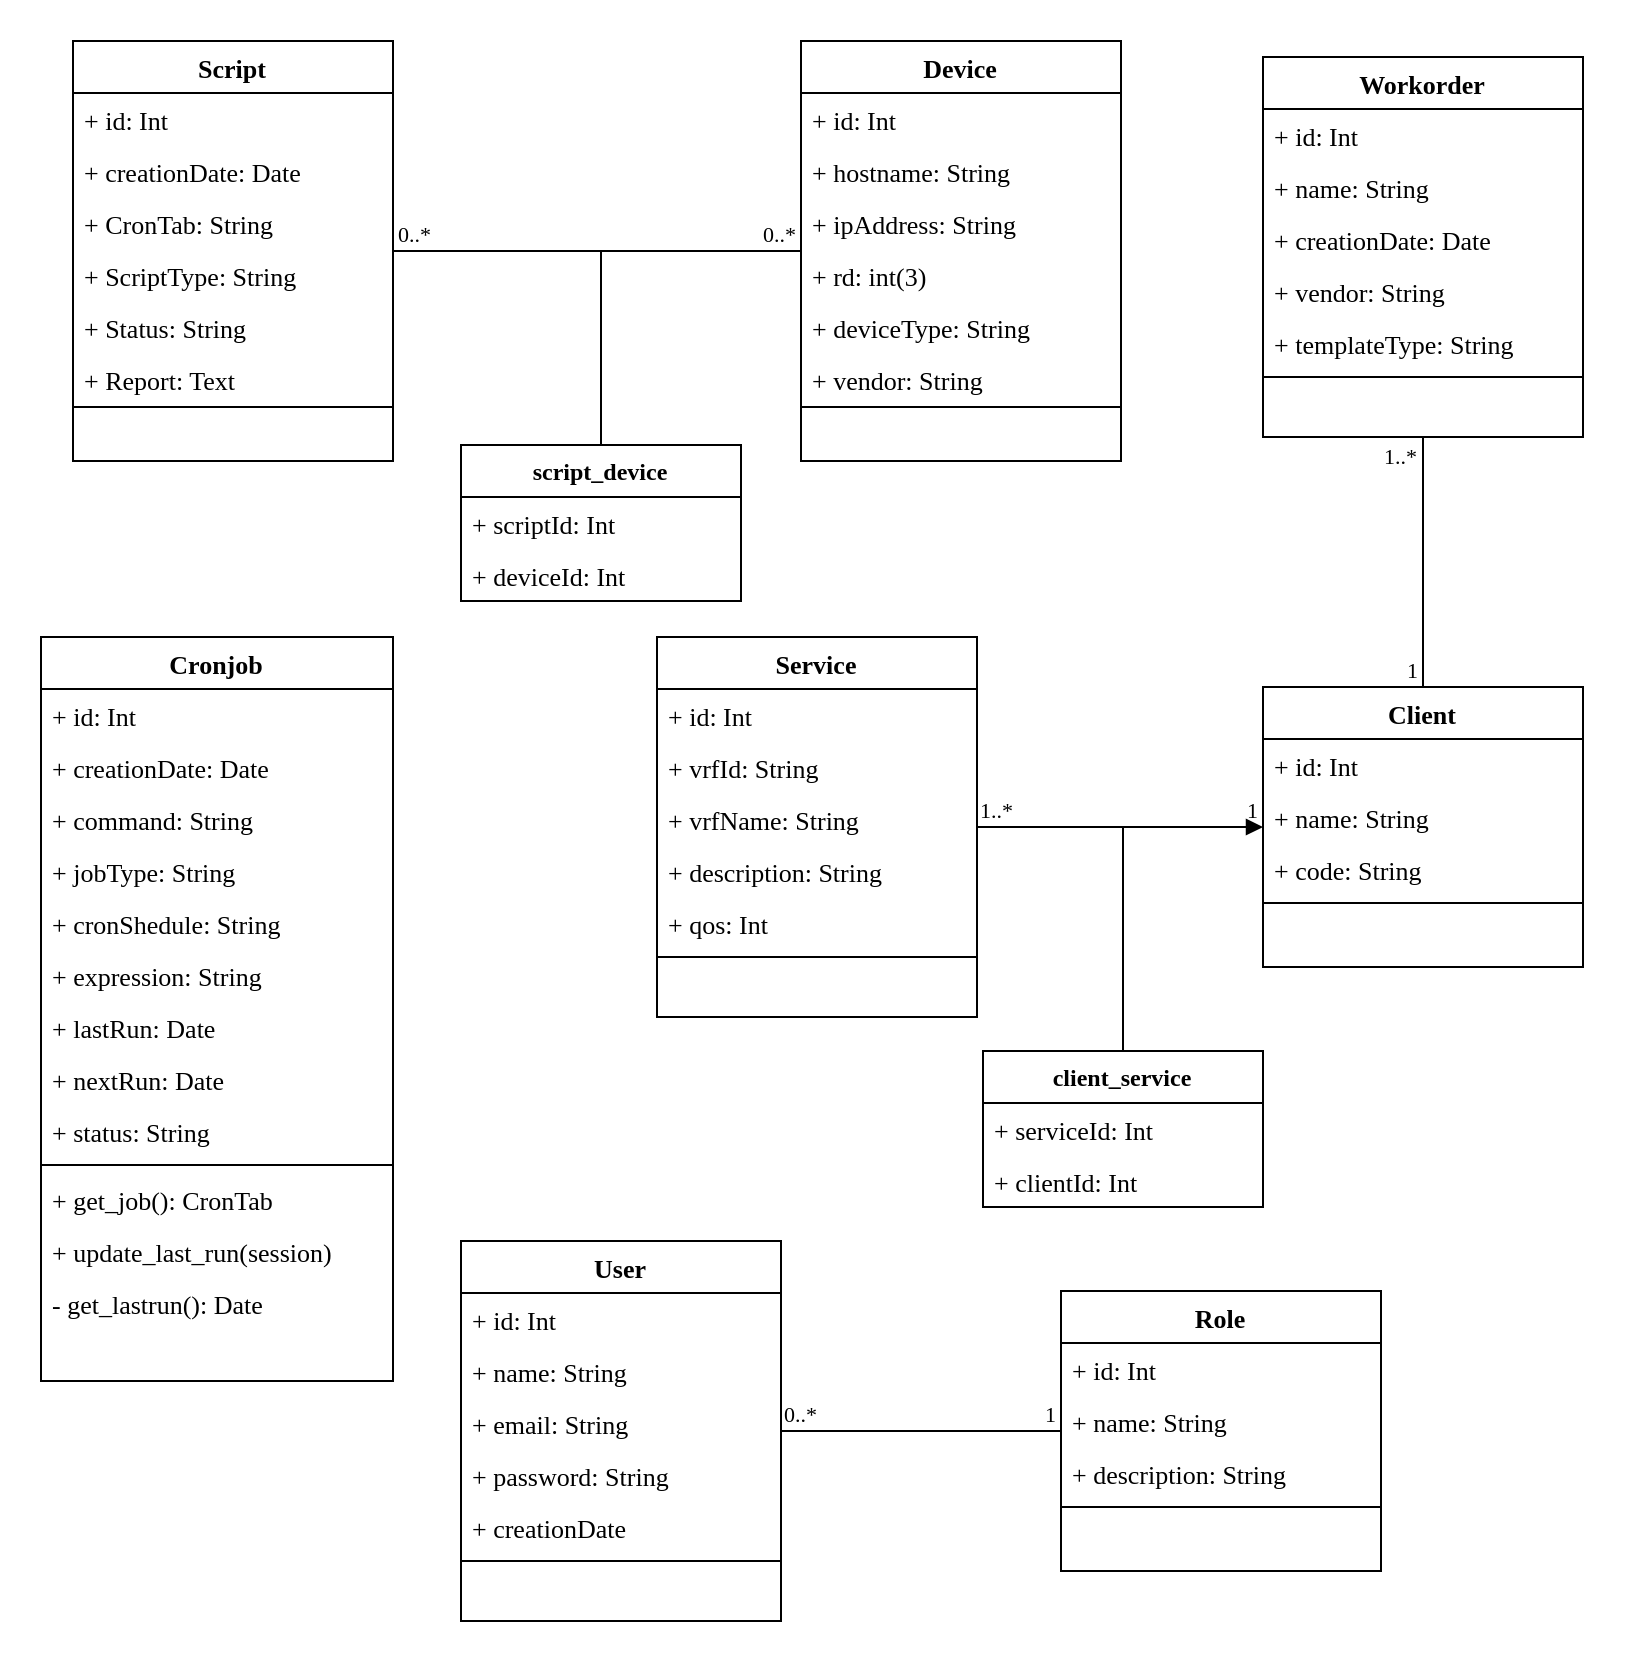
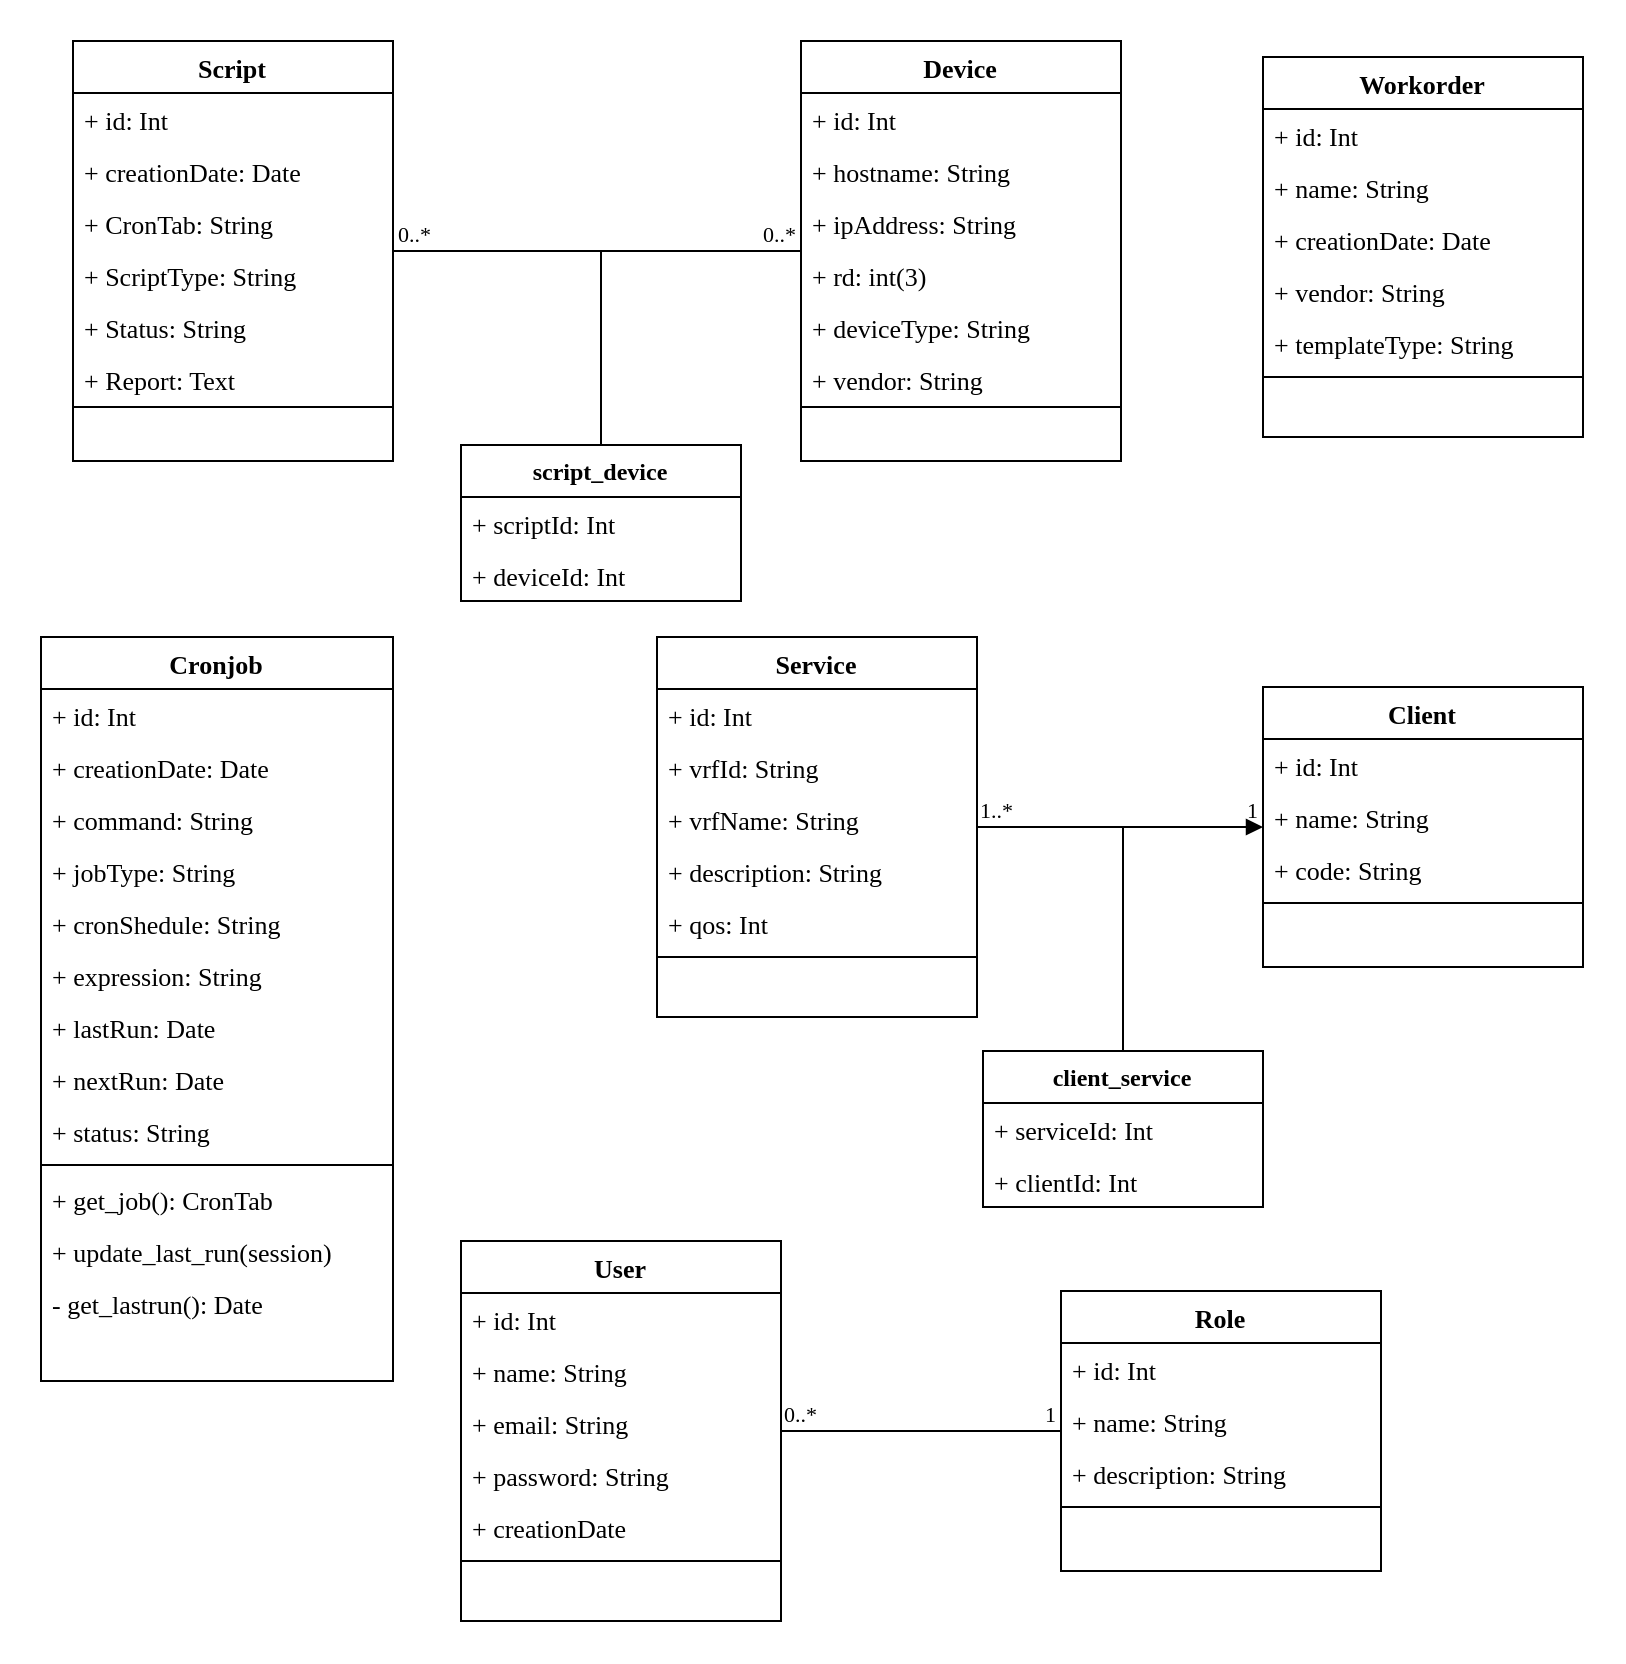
(1423, 564) -> none
